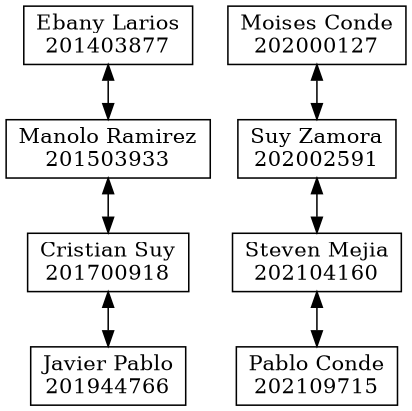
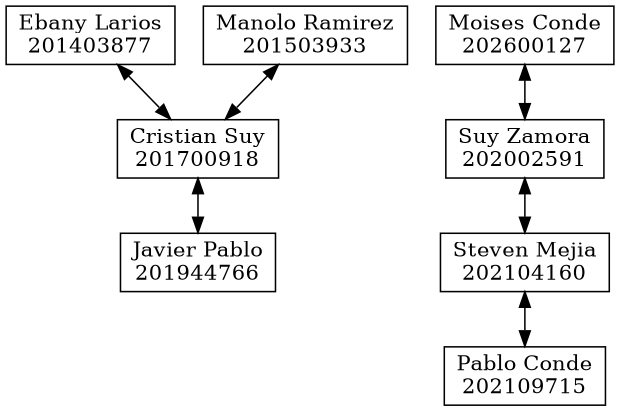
(317, 35) -> (525, 35)
(108, 92) -> (144, 92)
